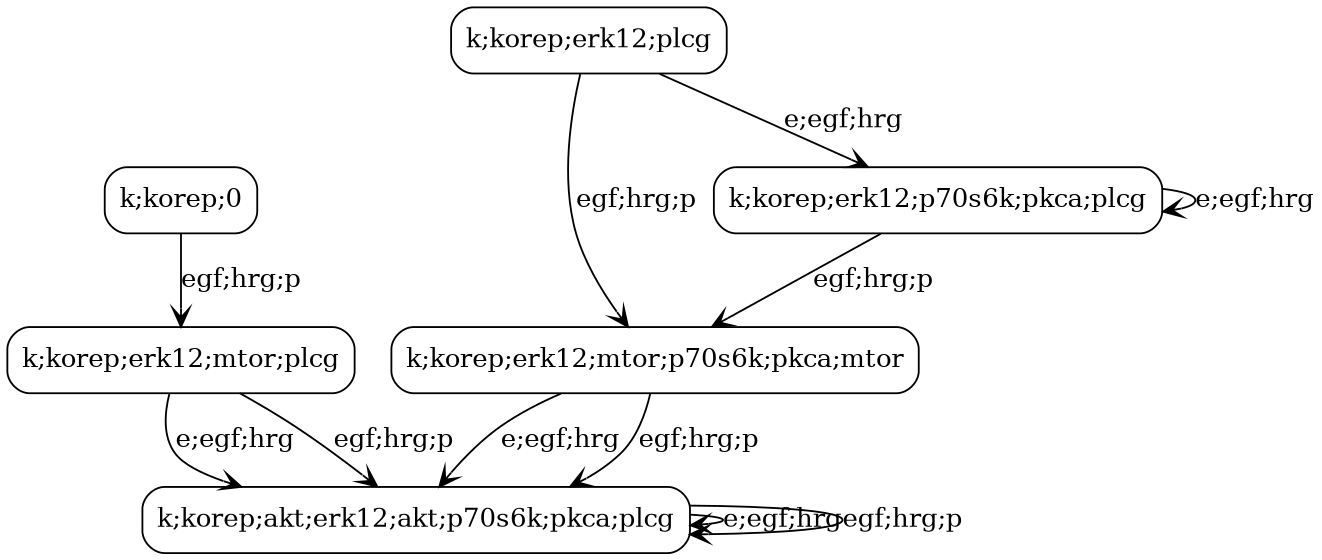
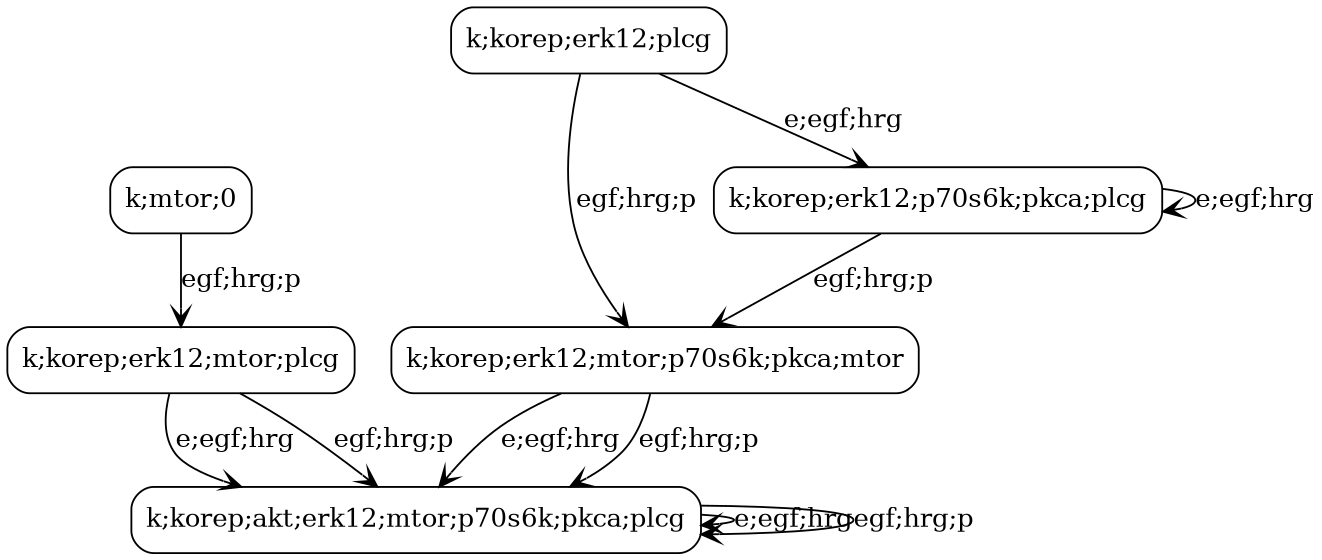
(181, 200) -> (181, 200)
(416, 520) -> (416, 520)
